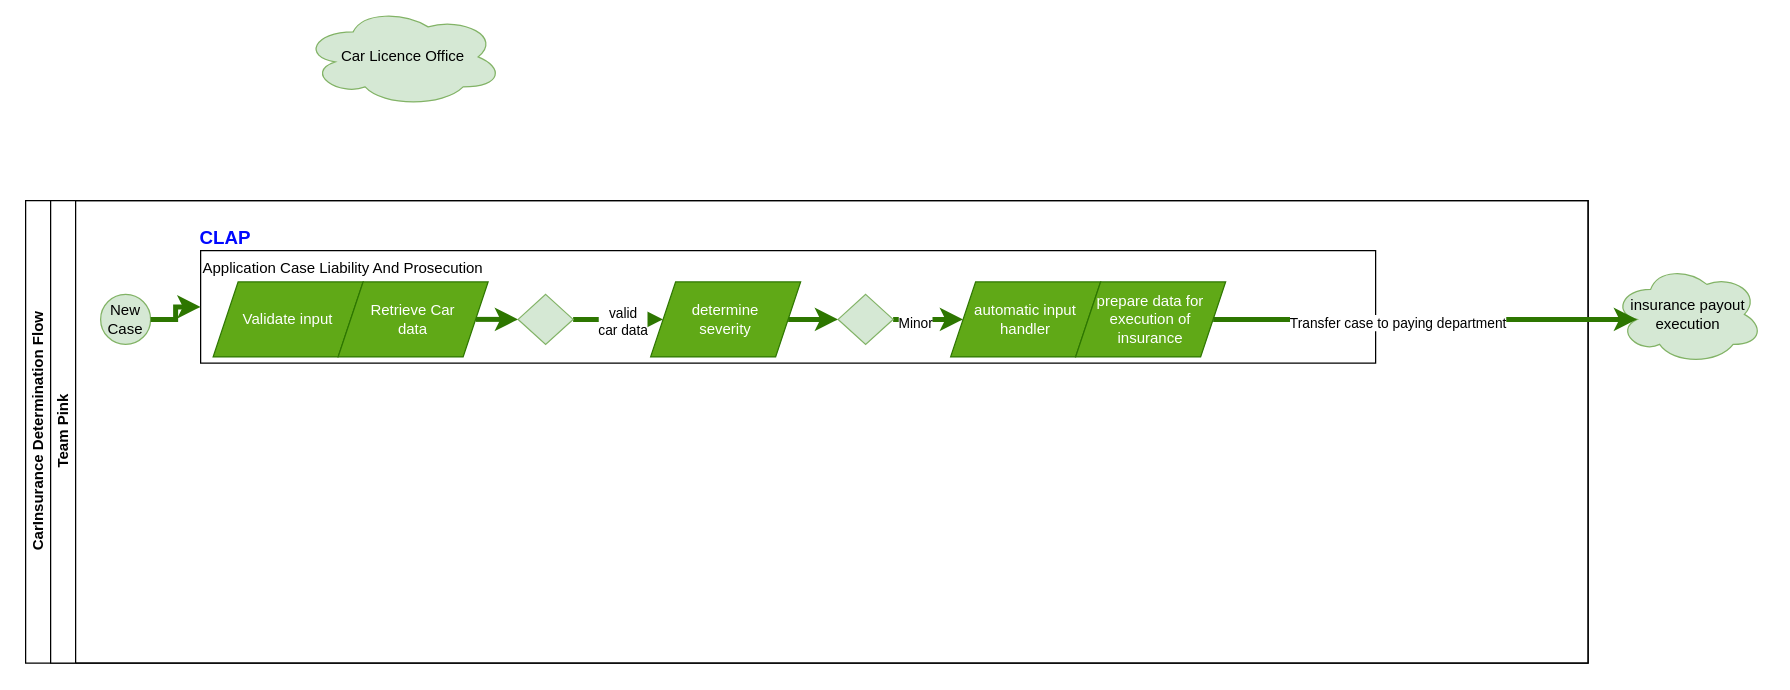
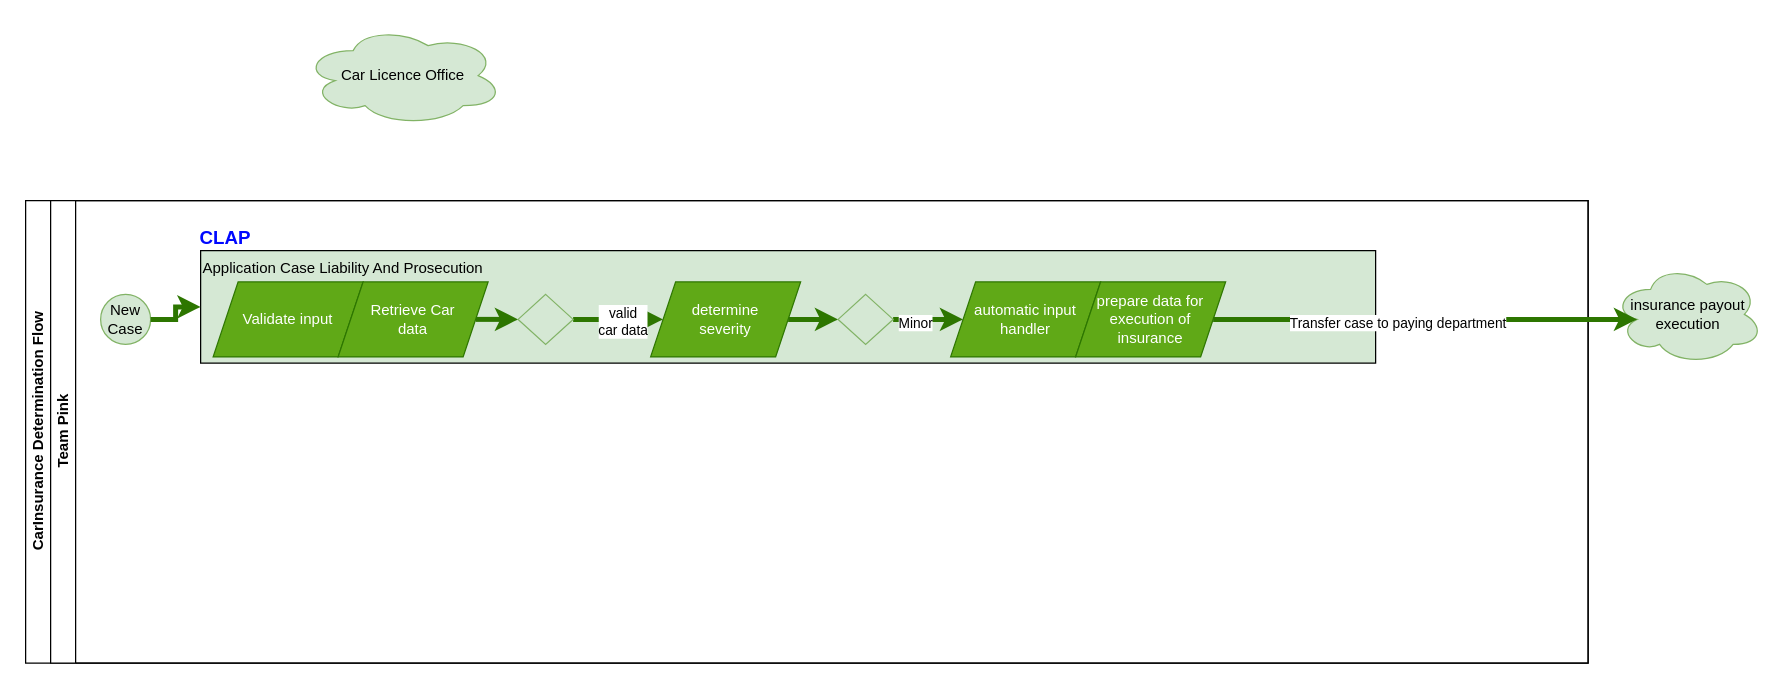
(403, 57) -> (403, 76)
(356, 268) -> (356, 268)
